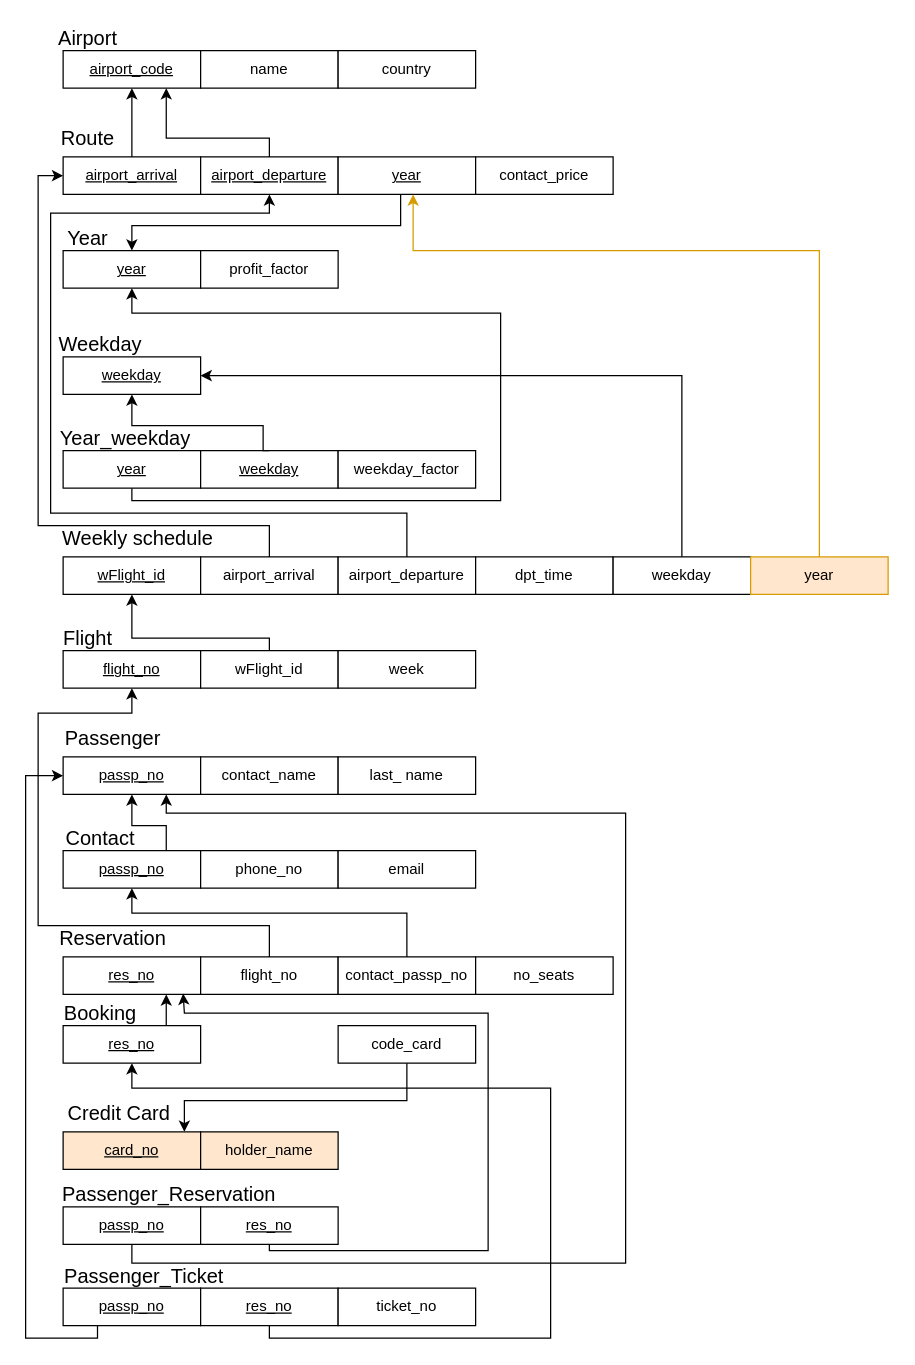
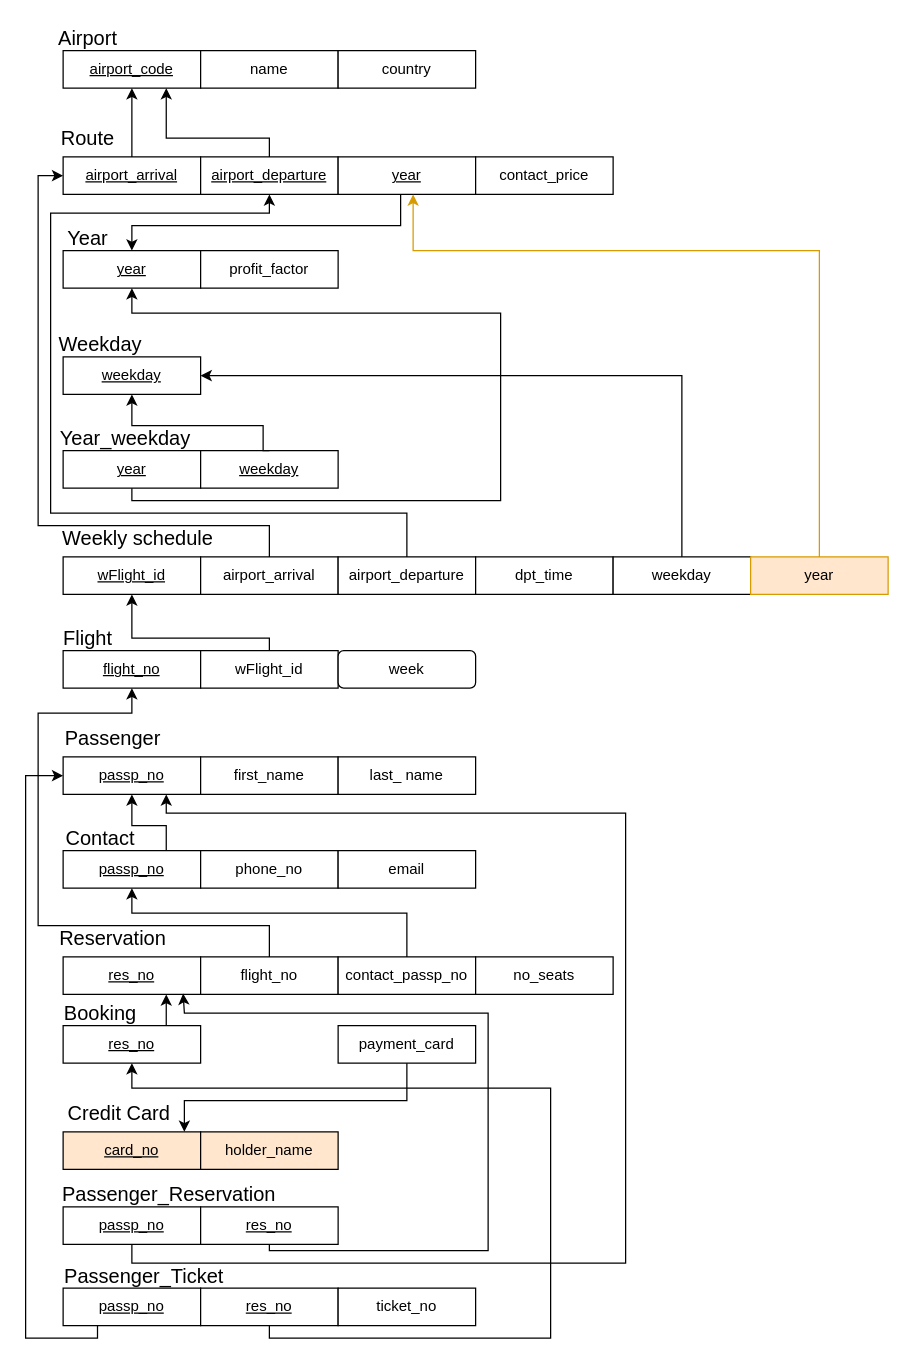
(407, 469) -> none
(407, 669) -> (407, 669)
(269, 776) -> (269, 776)
(407, 1044) -> (407, 1044)
